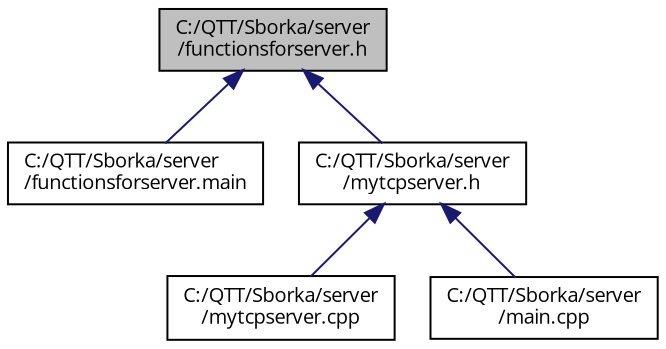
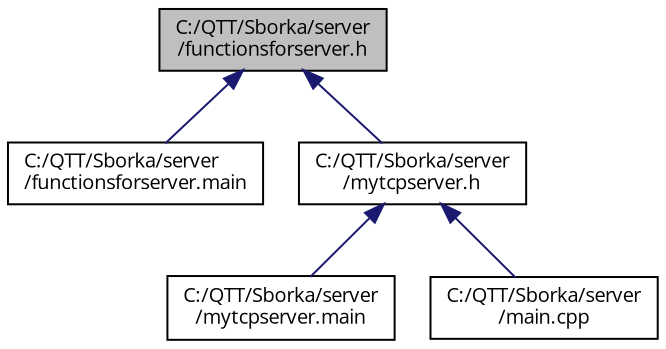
(281, 308) -> (281, 308)
